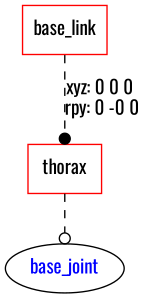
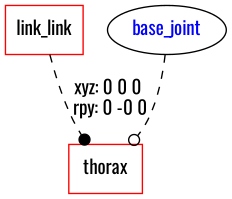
(65, 30) -> (44, 30)
(65, 213) -> (157, 97)
